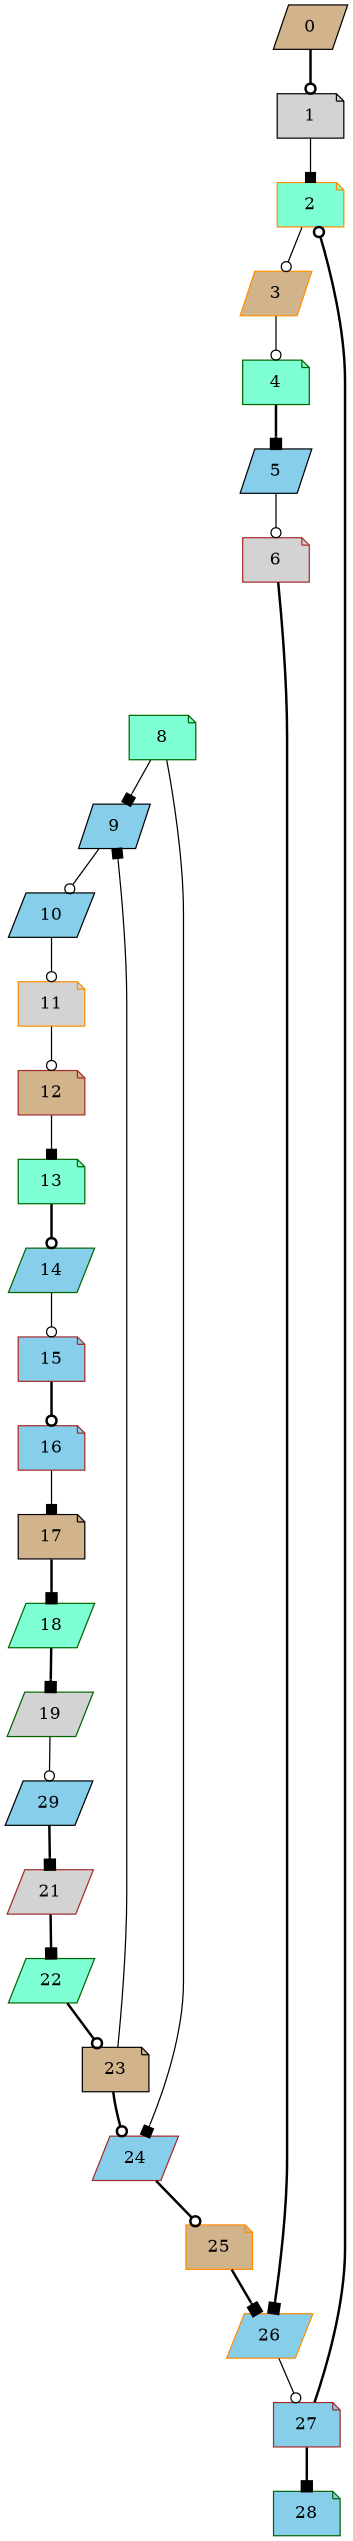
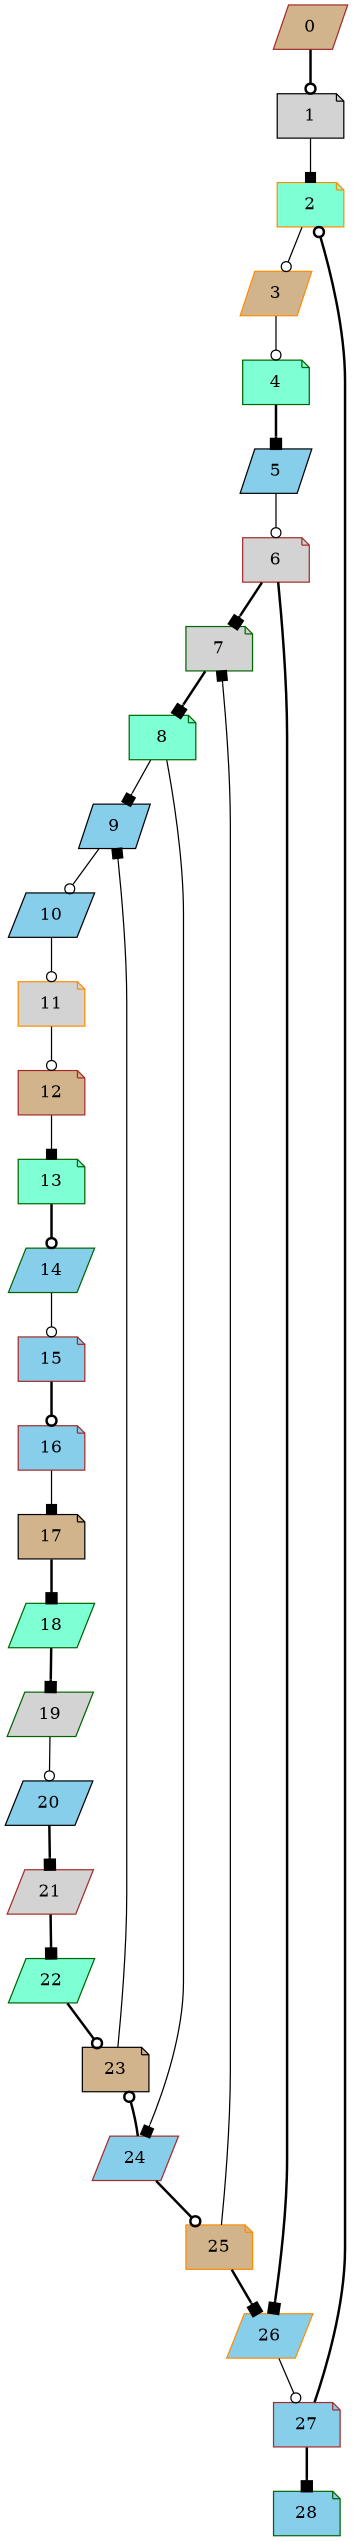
(311, 27) -> (311, 27)
none -> (219, 649)
(49, 1803) -> (49, 1803)
(116, 2109) -> (135, 2119)
